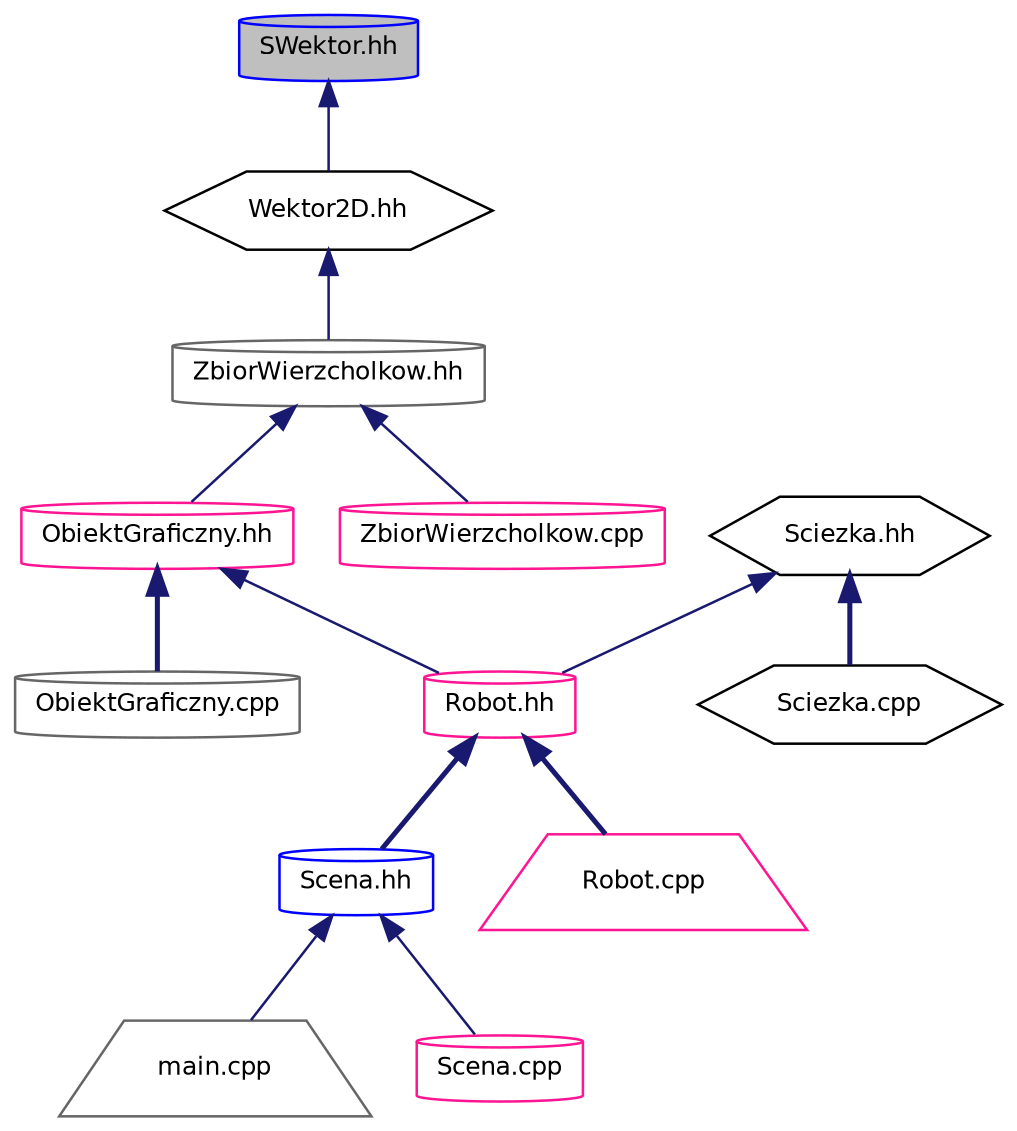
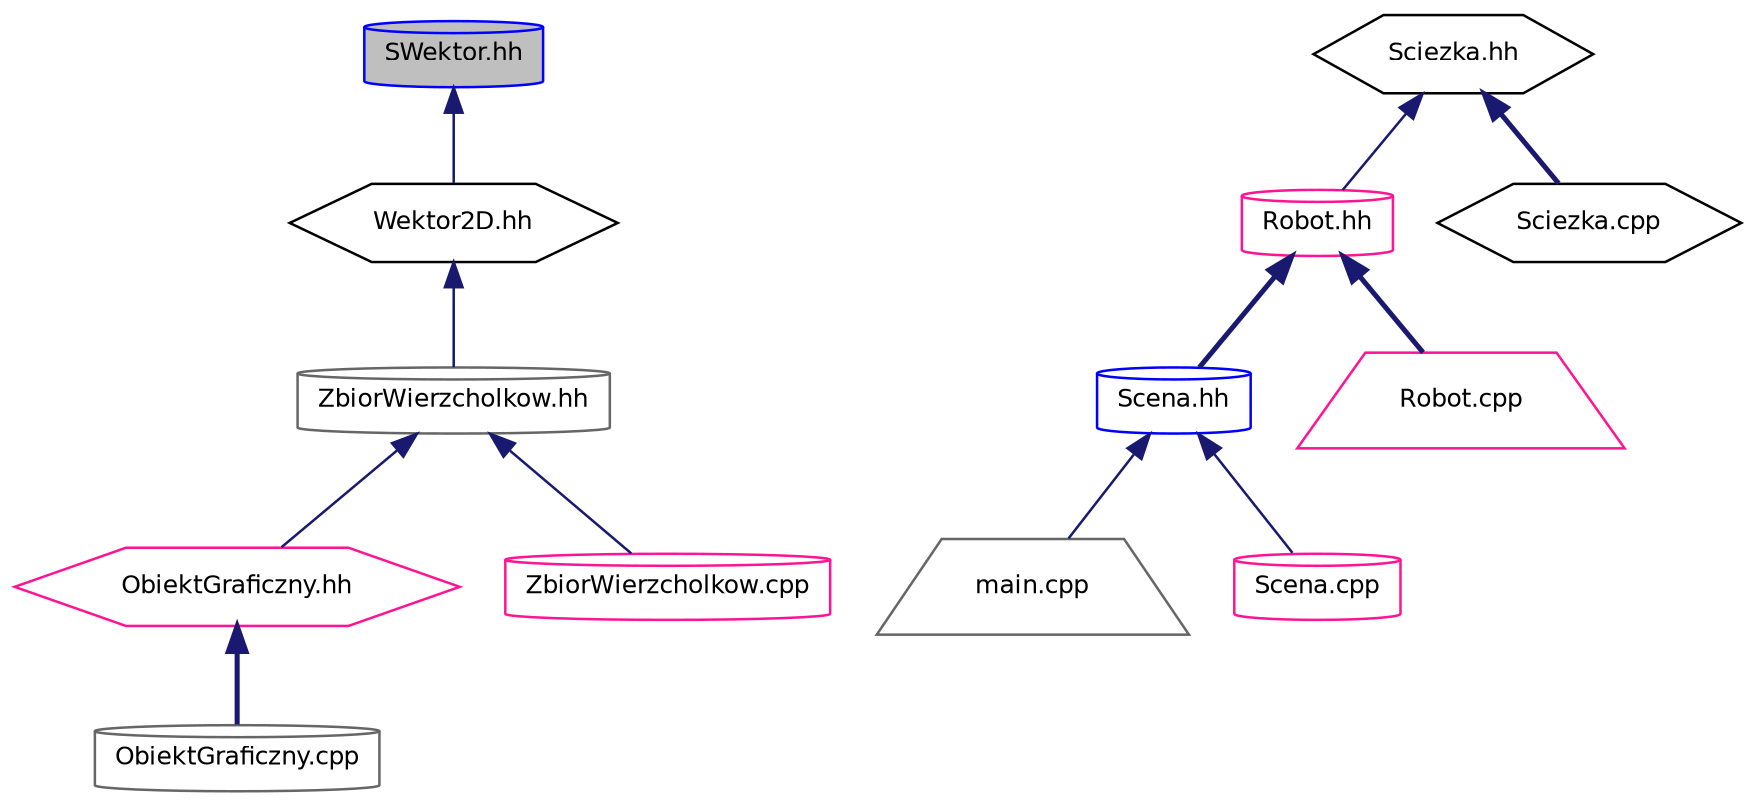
(157, 536) -> (237, 587)
(341, 626) -> none
